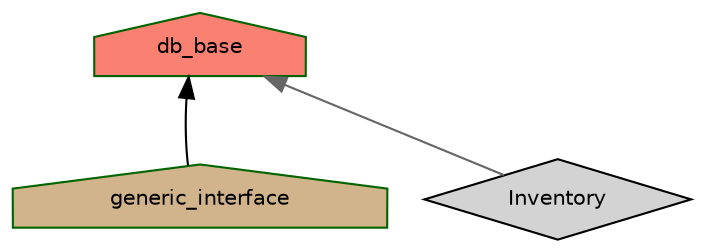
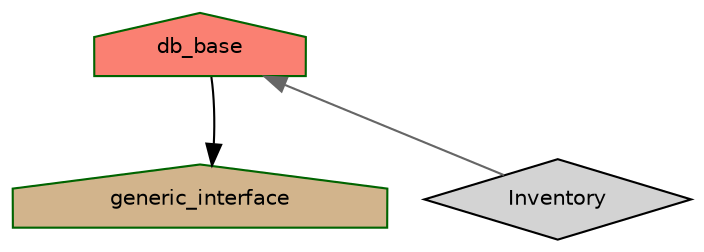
(186, 132) -> (214, 110)
